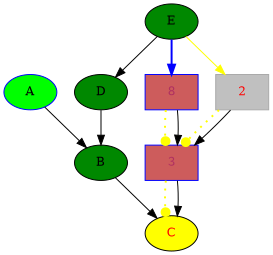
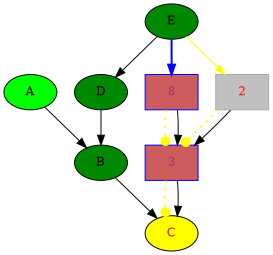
(30, 92) -> (30, 92)
